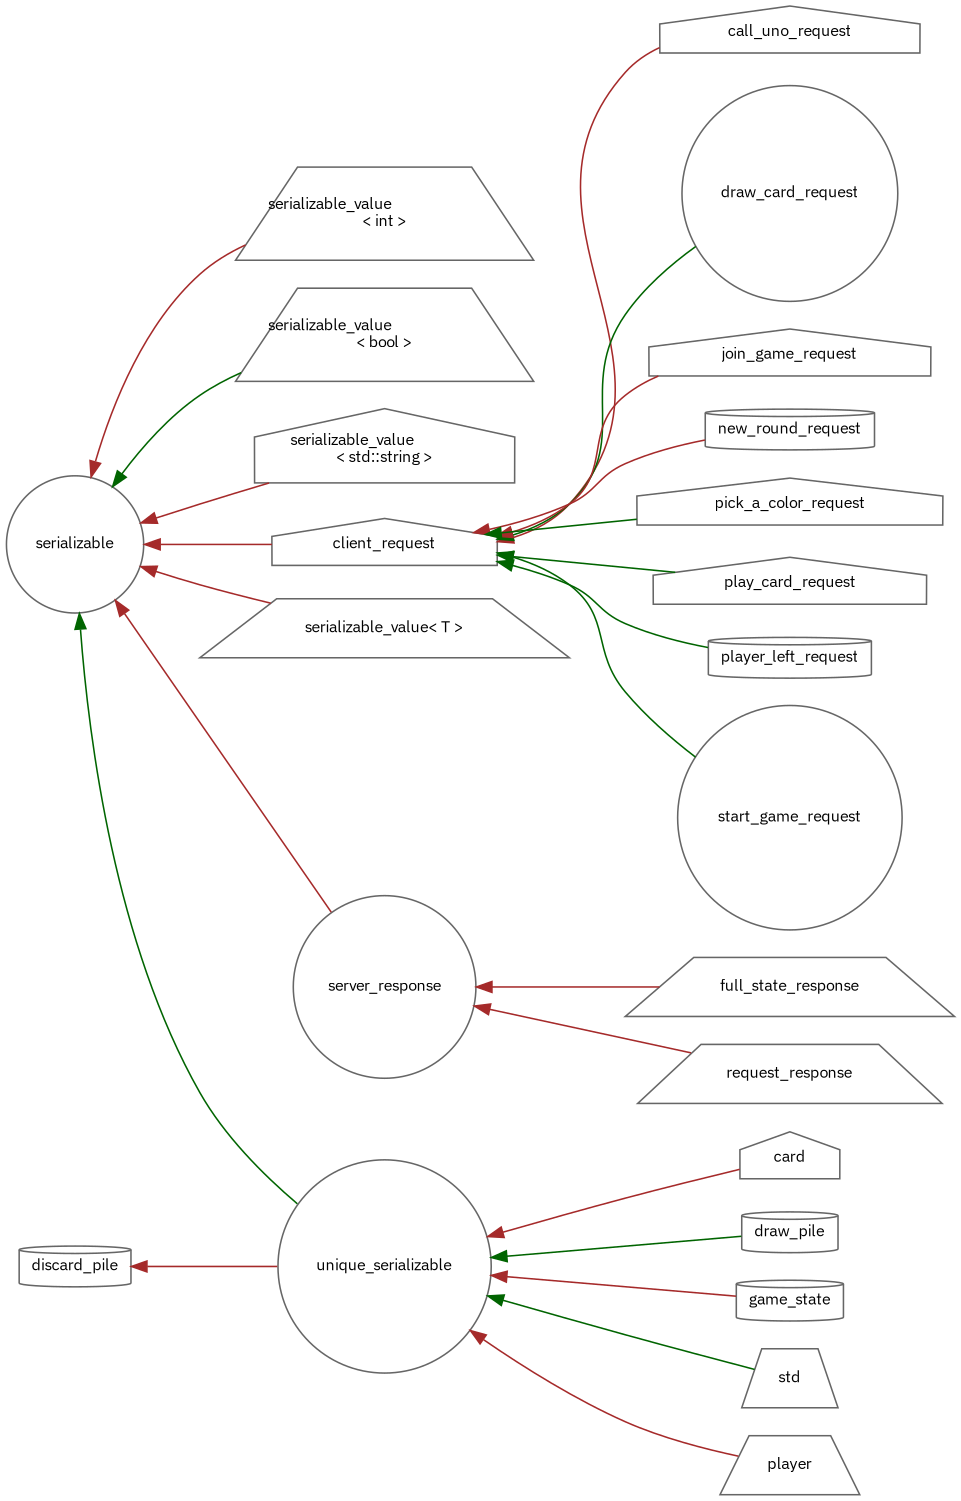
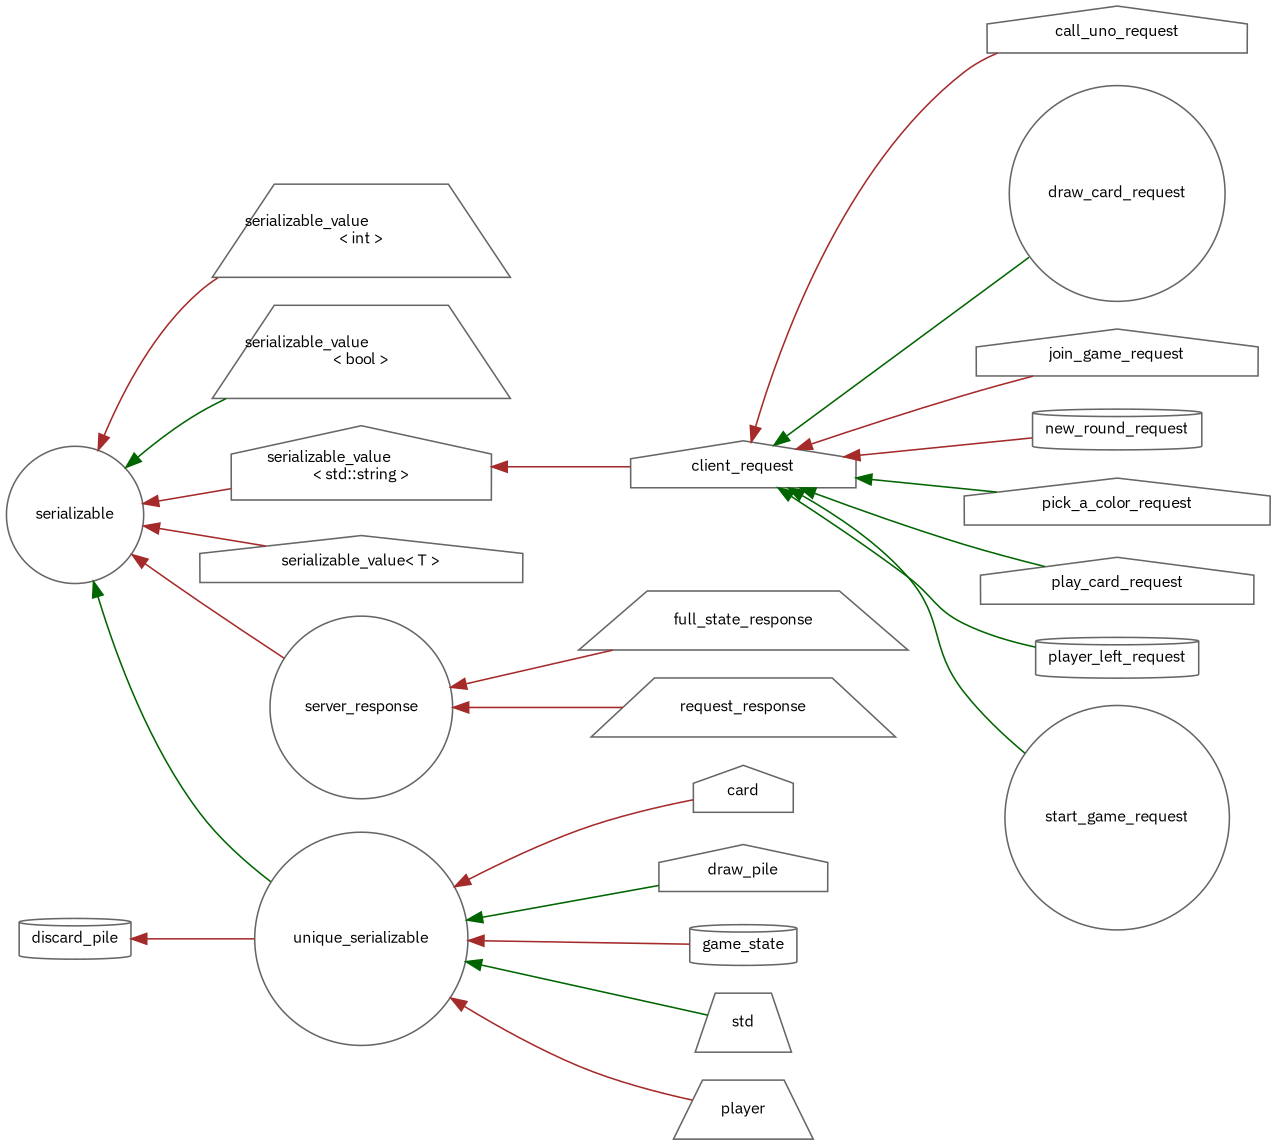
(216, 544) -> (569, 467)
(385, 628) -> (361, 561)
(790, 1232) -> (743, 871)
